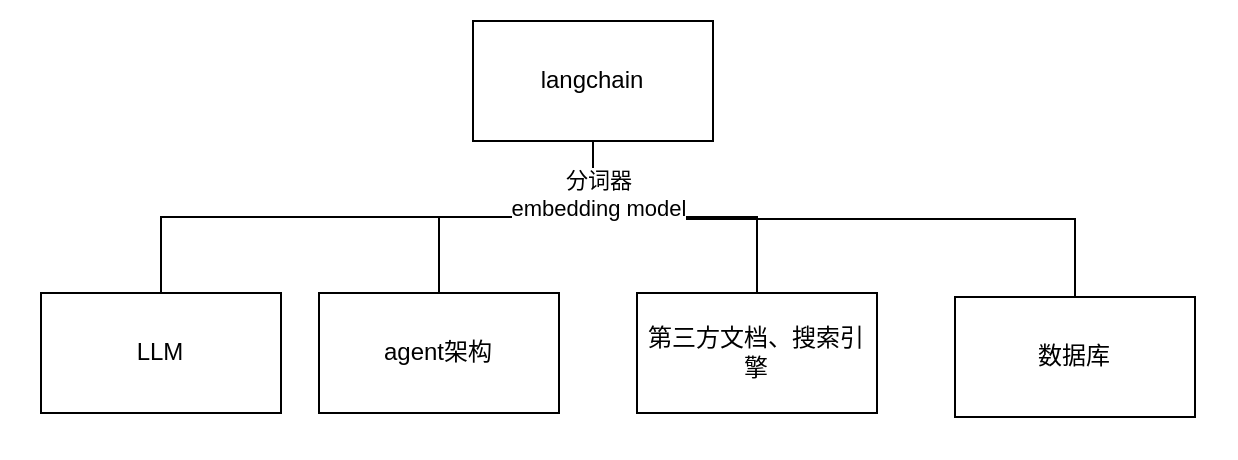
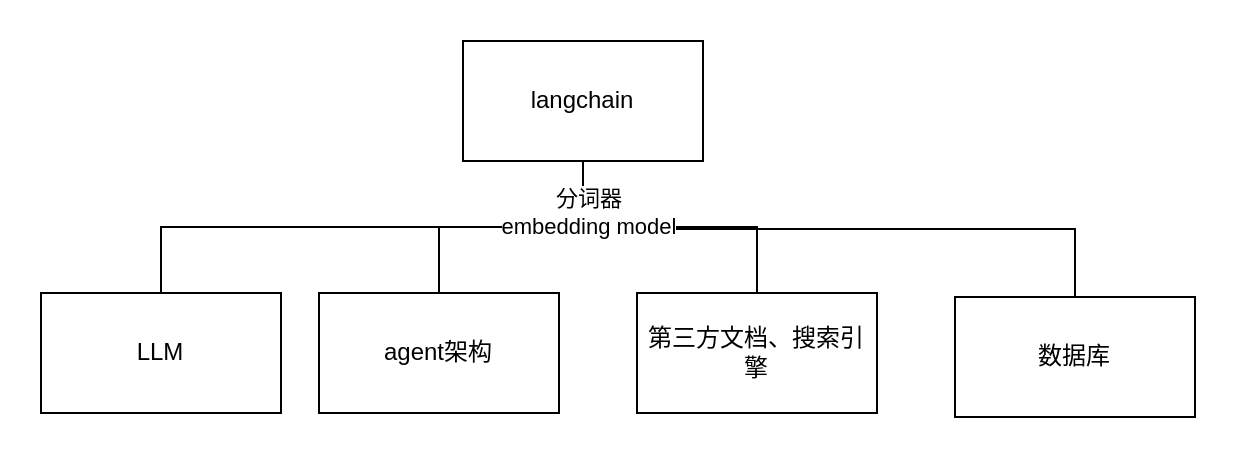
(593, 81) -> (583, 101)
